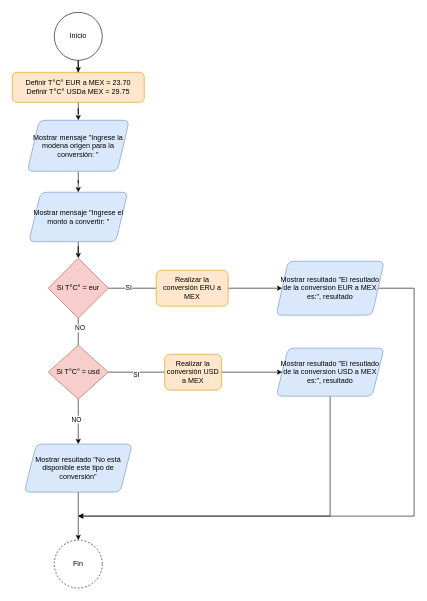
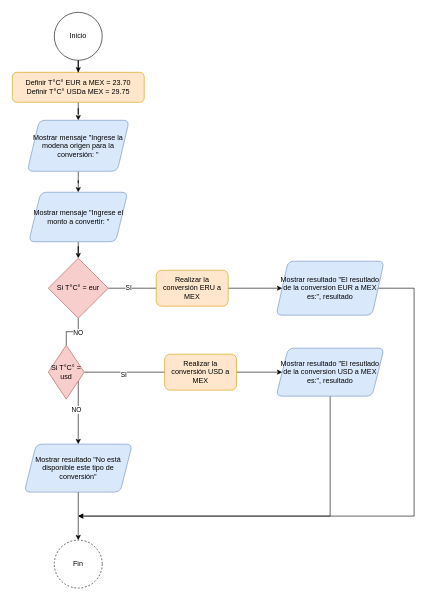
(78, 372) -> (66, 372)
(193, 372) -> (201, 372)
